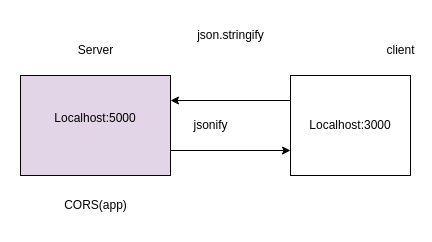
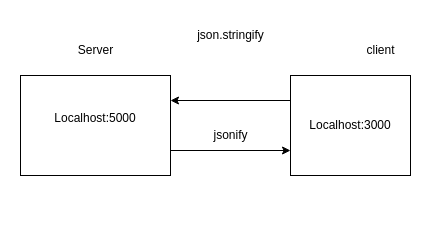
(401, 51) -> (381, 51)
(96, 126) -> (96, 126)
(211, 126) -> (231, 136)
(96, 206) -> none
